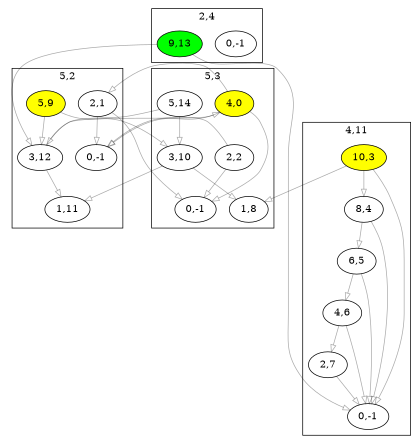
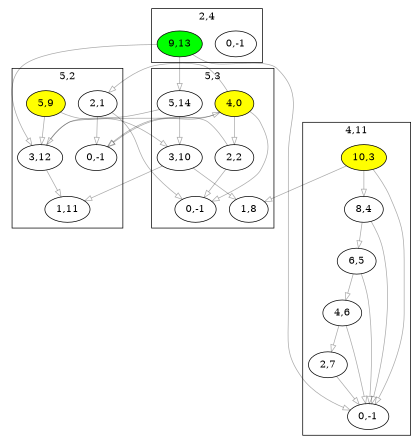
none -> (180, 73)
none -> (234, 127)
